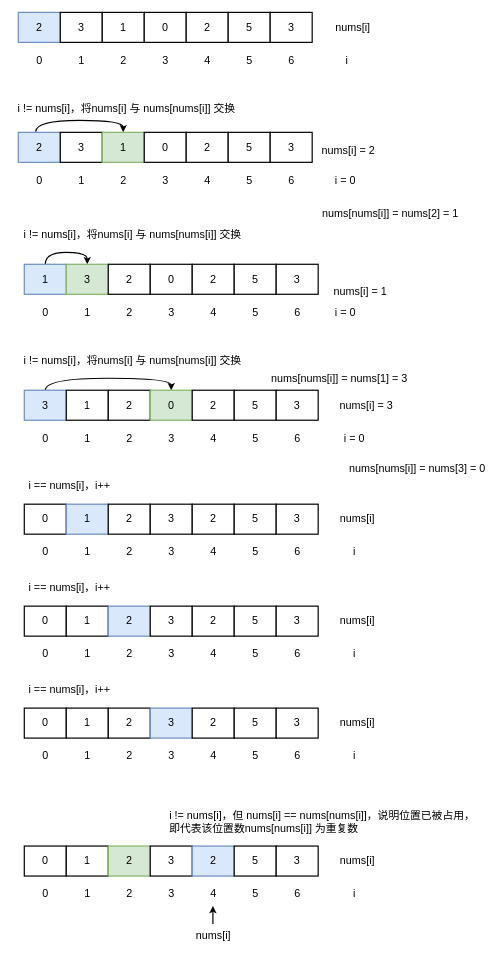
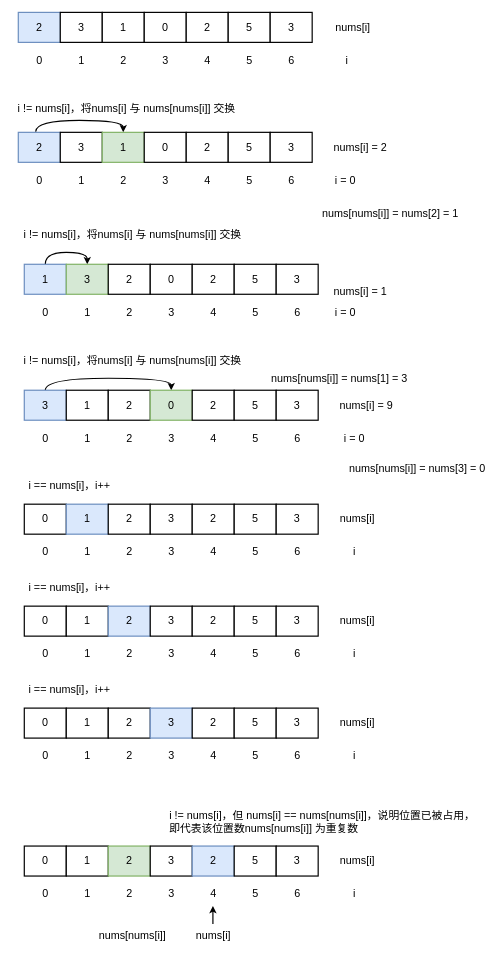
(348, 150) -> (360, 147)
(367, 405) -> (367, 405)
none -> (132, 936)
